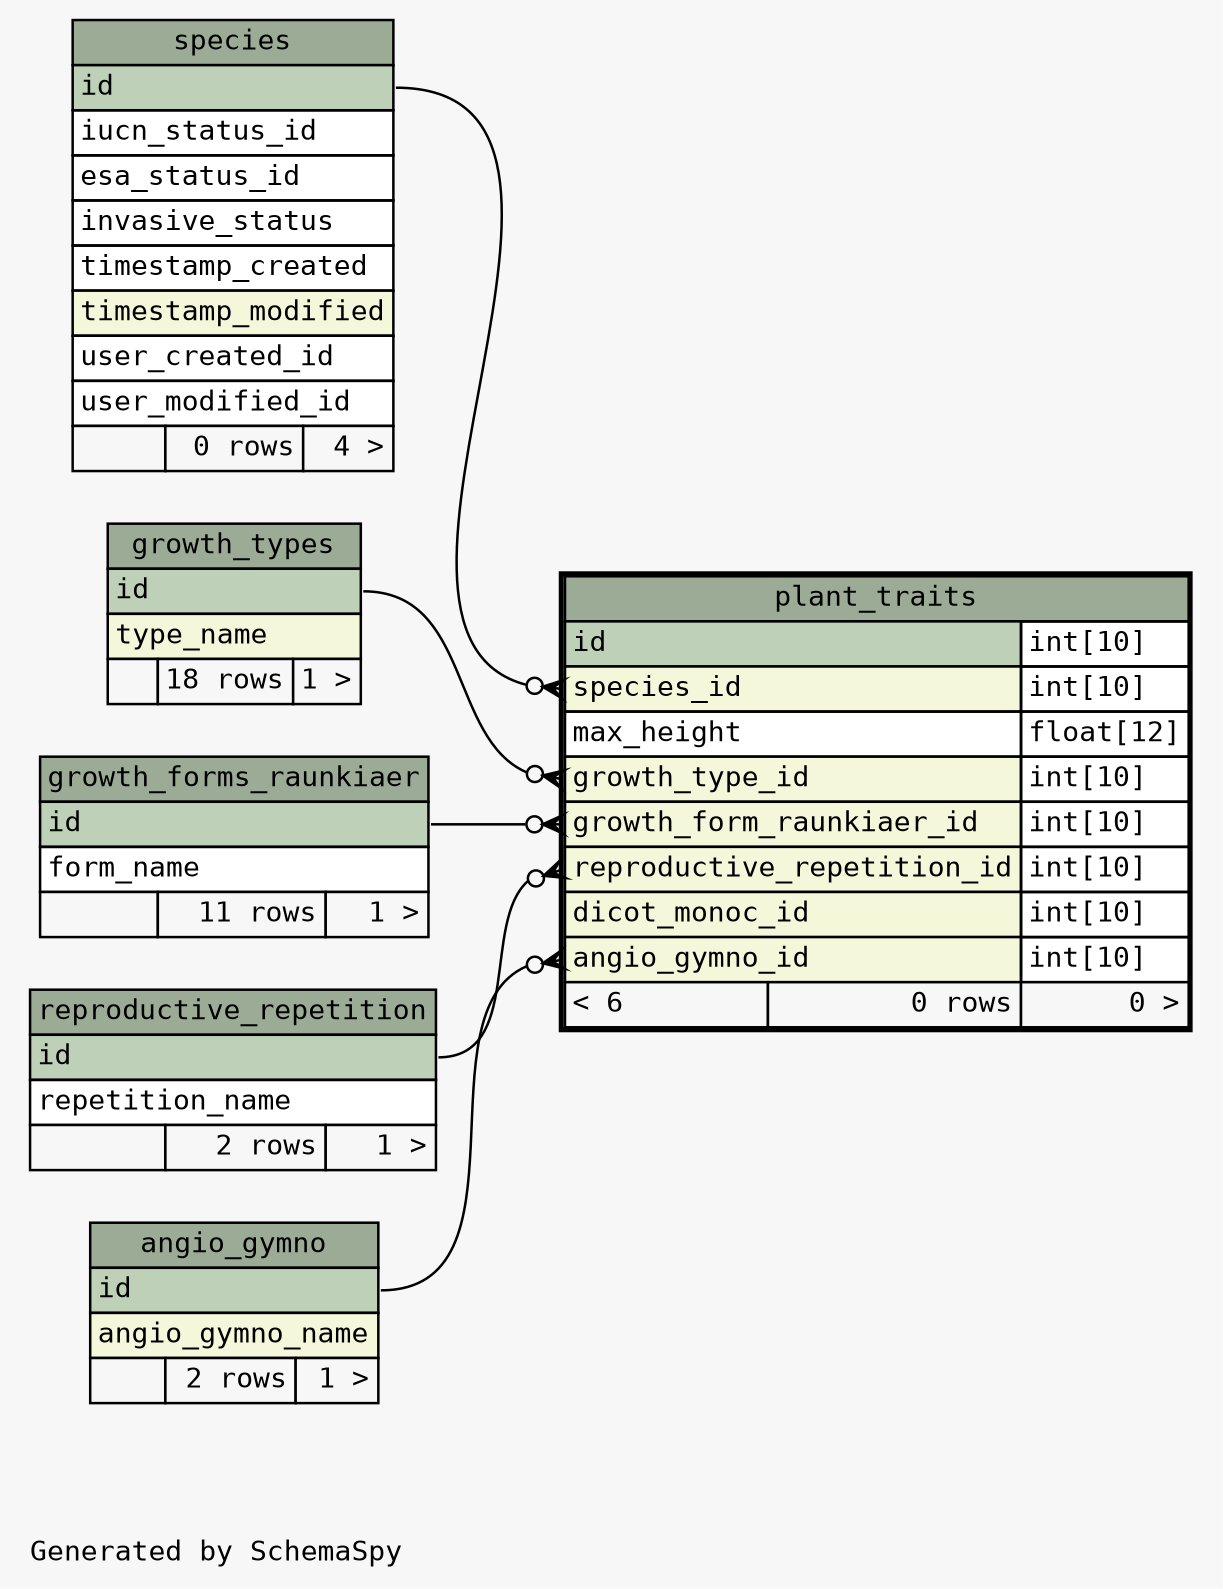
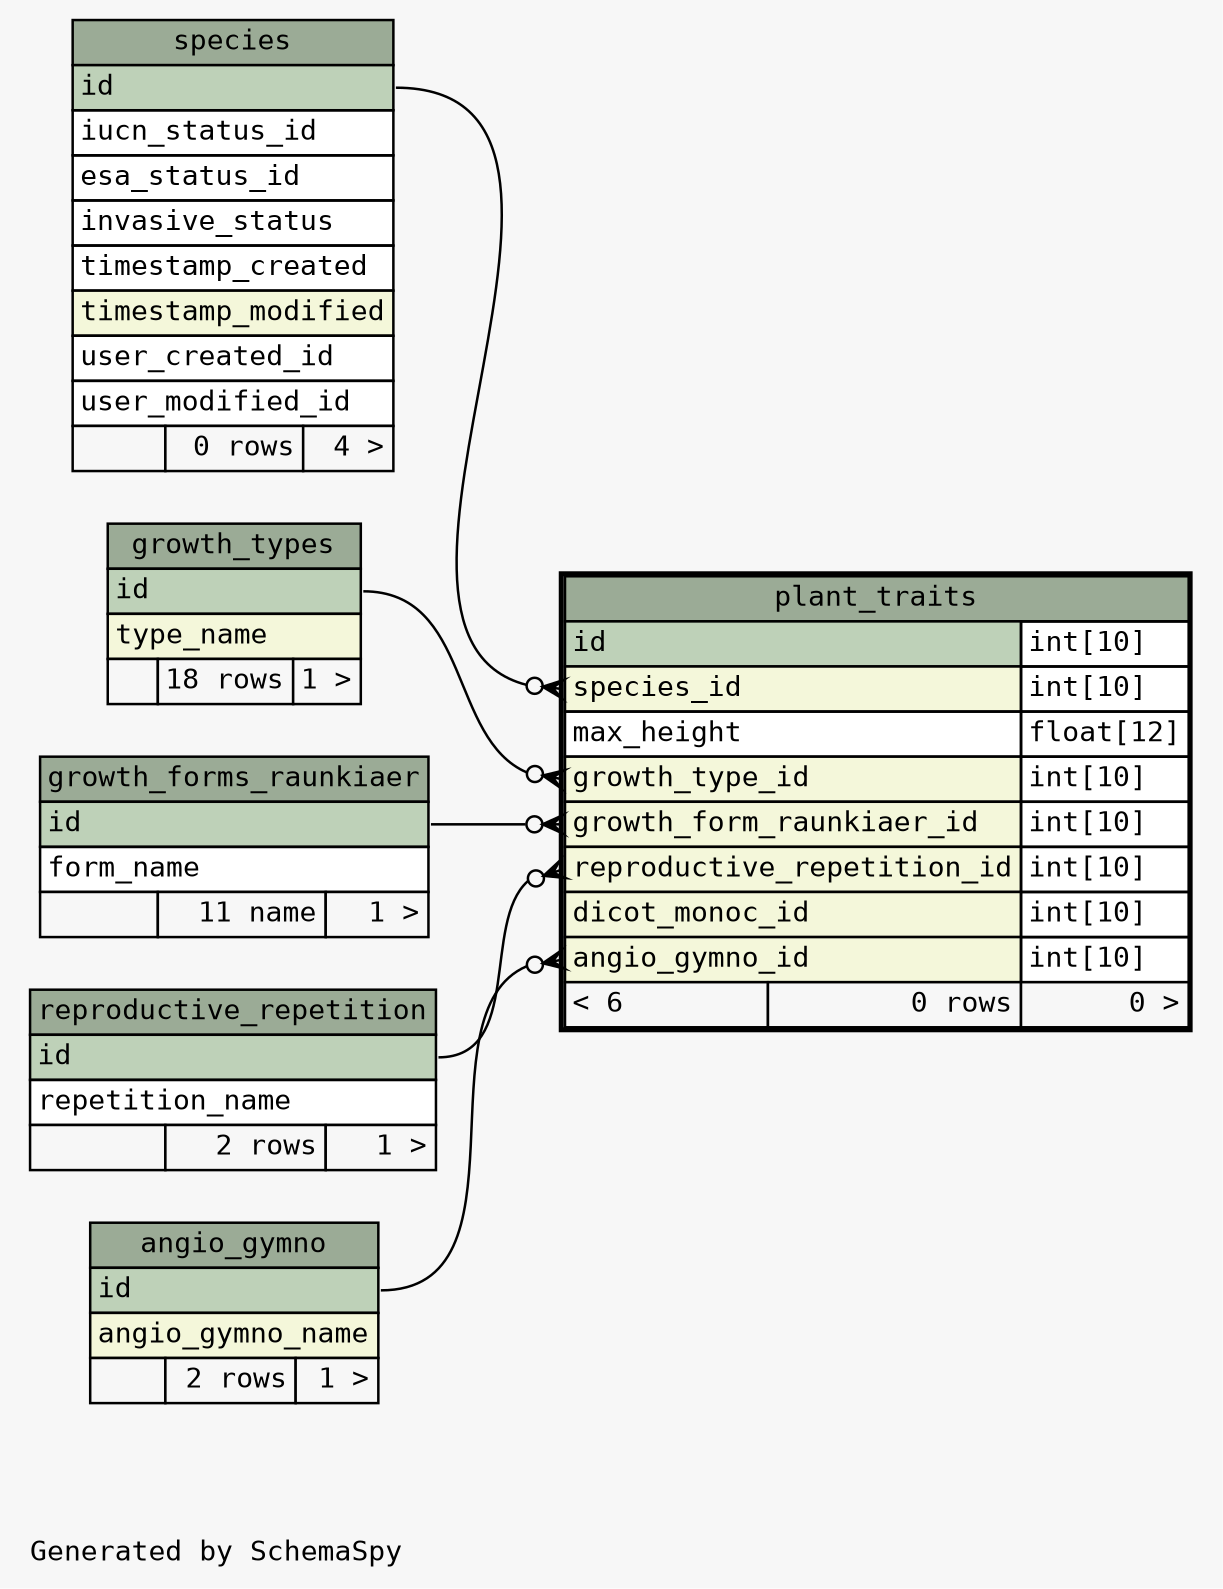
(258, 913) -> (258, 913)
